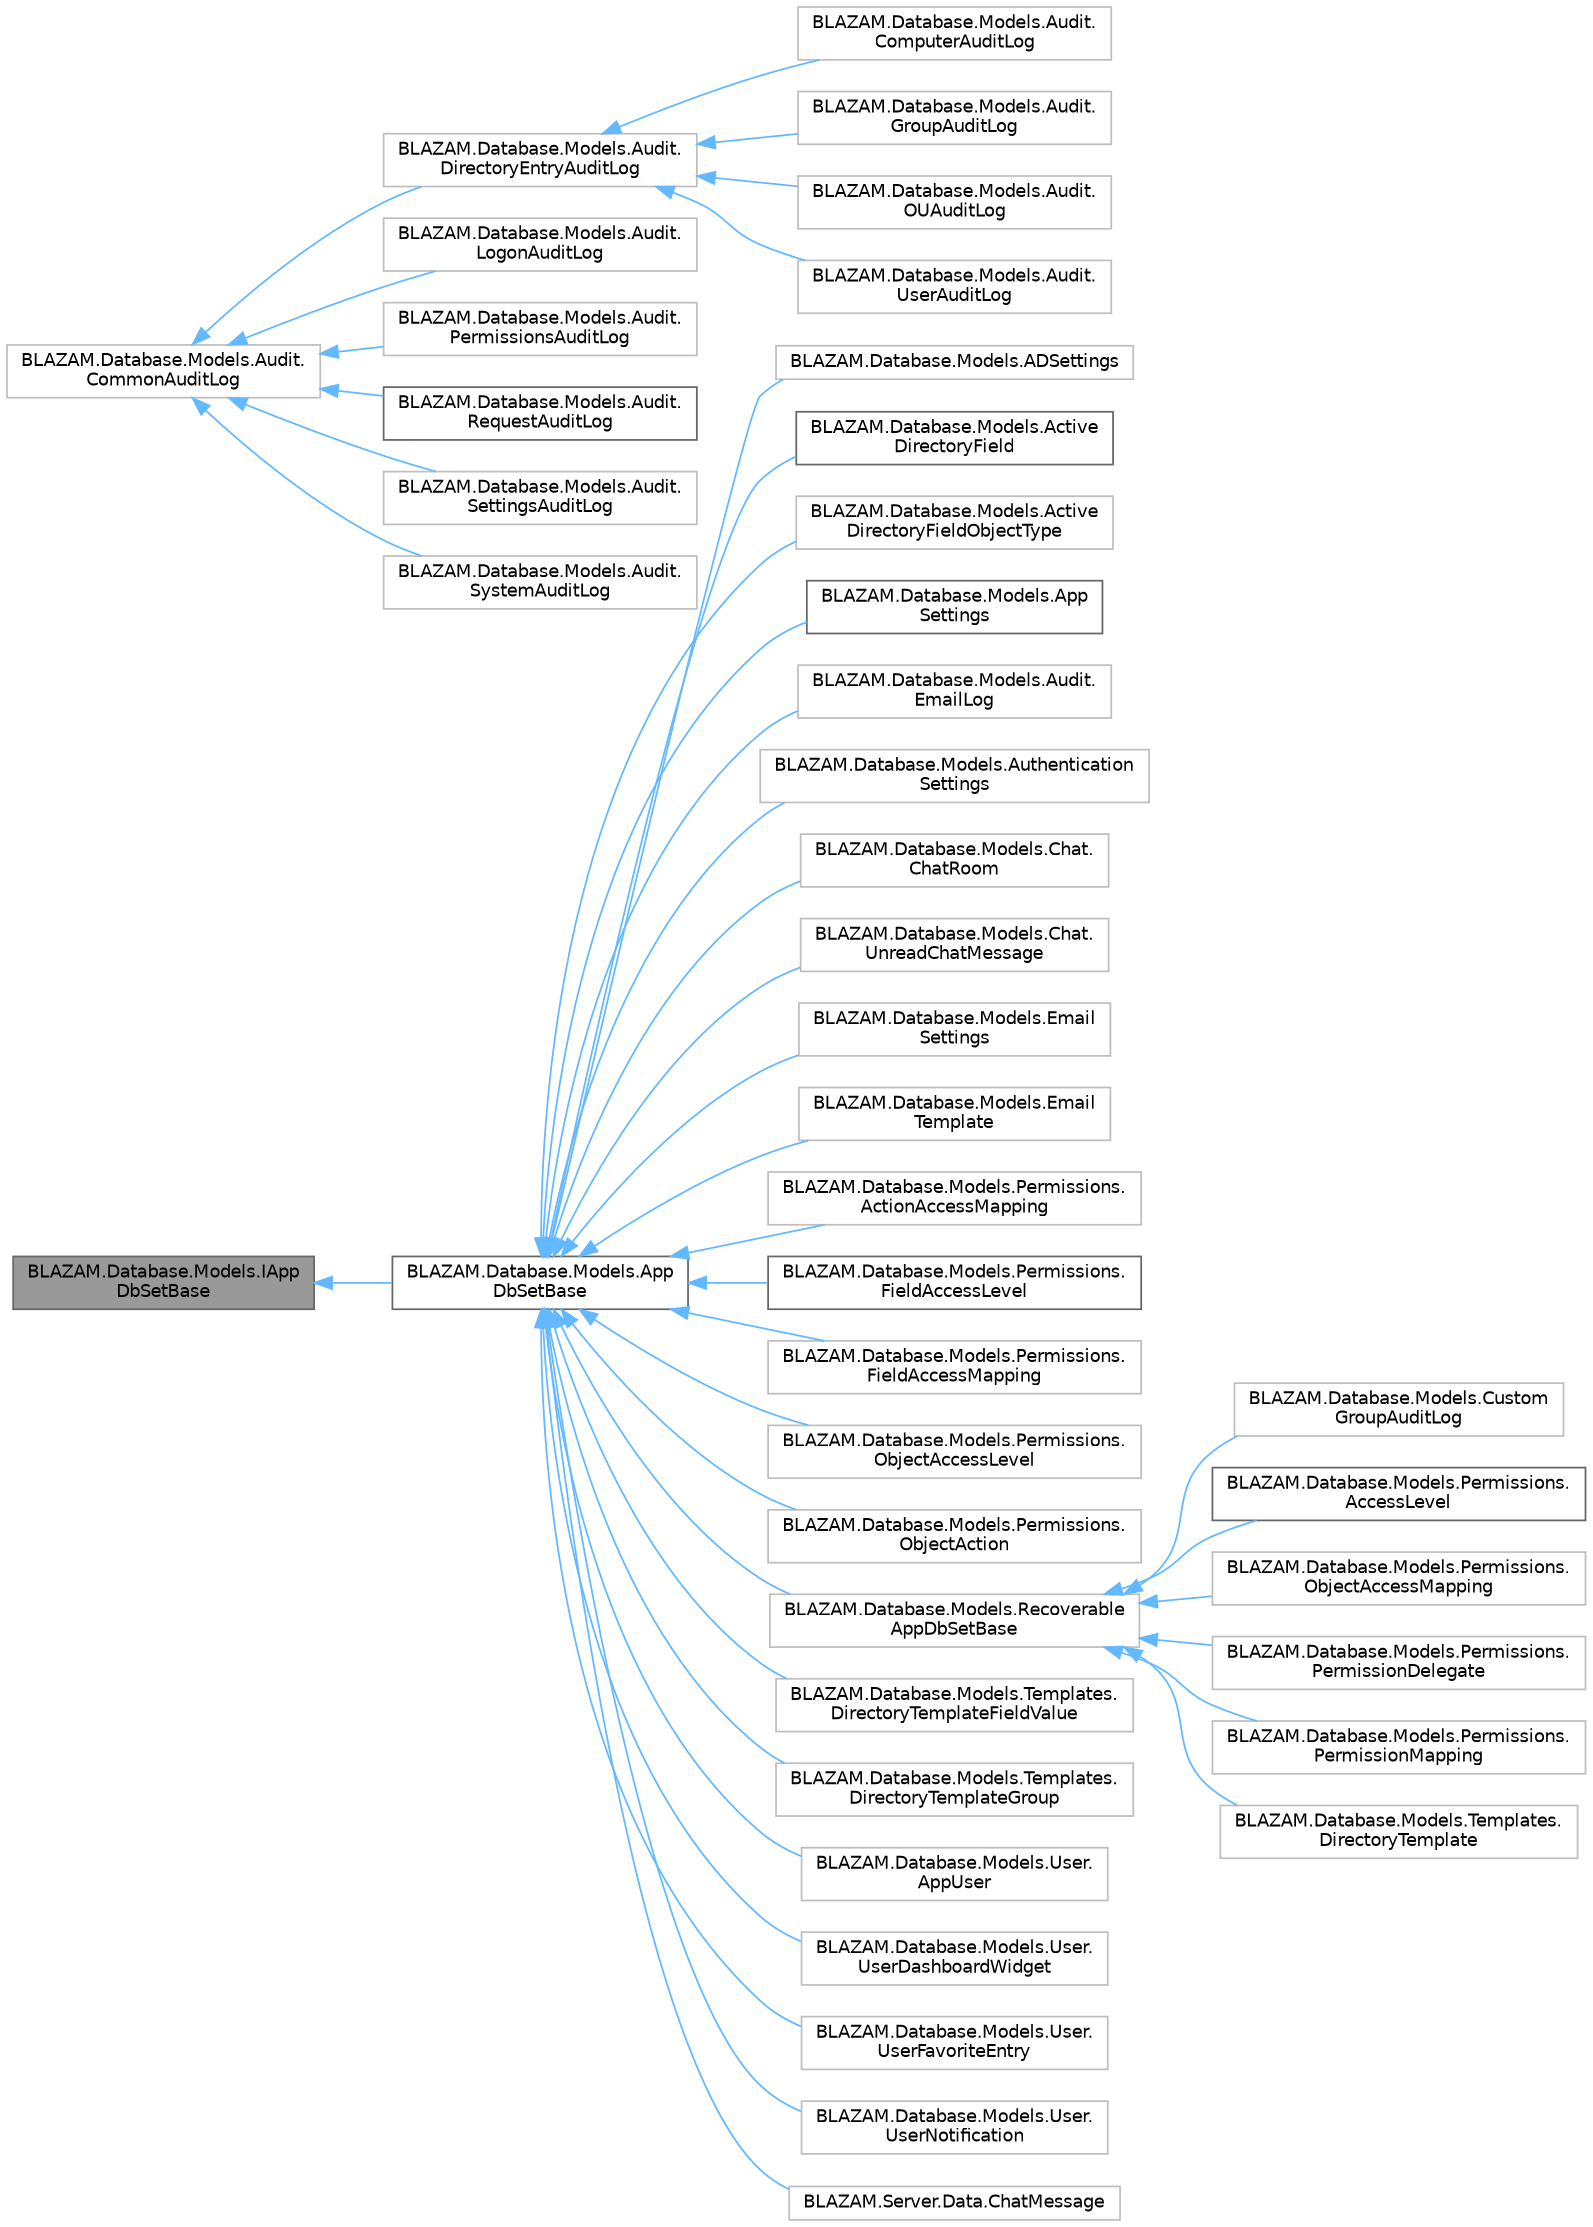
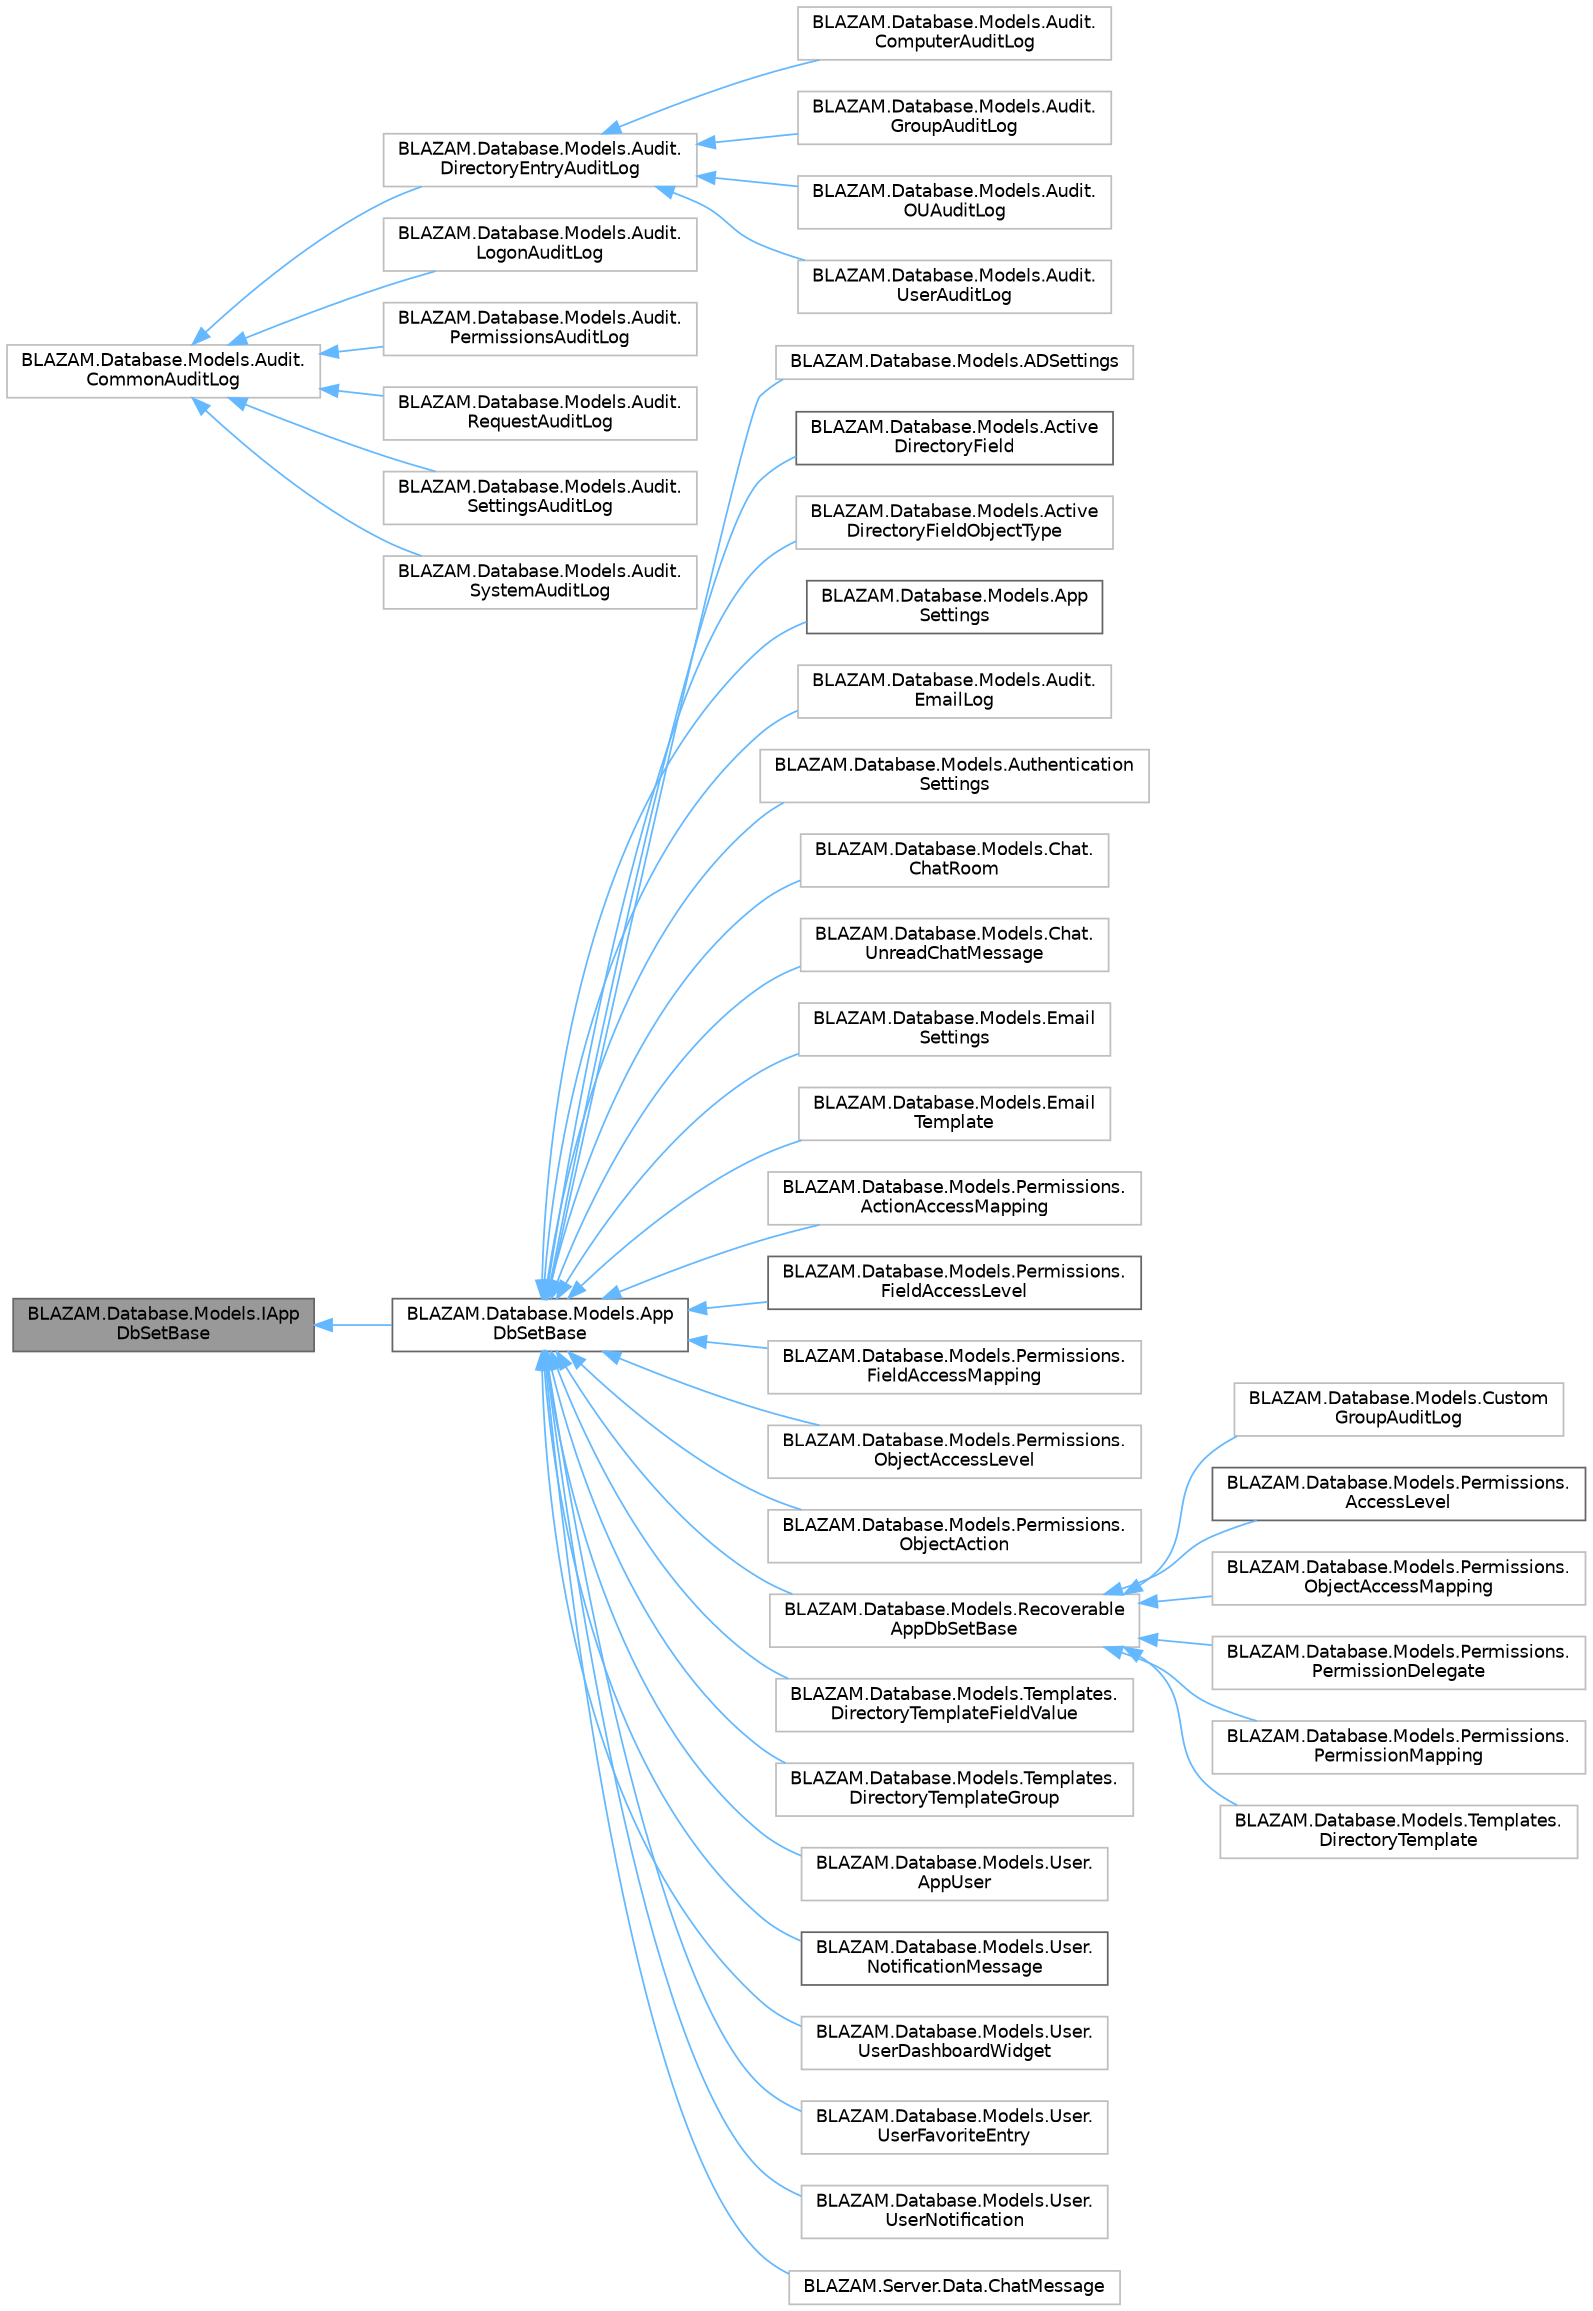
(540, 414) -> (540, 414)
none -> (955, 1959)
